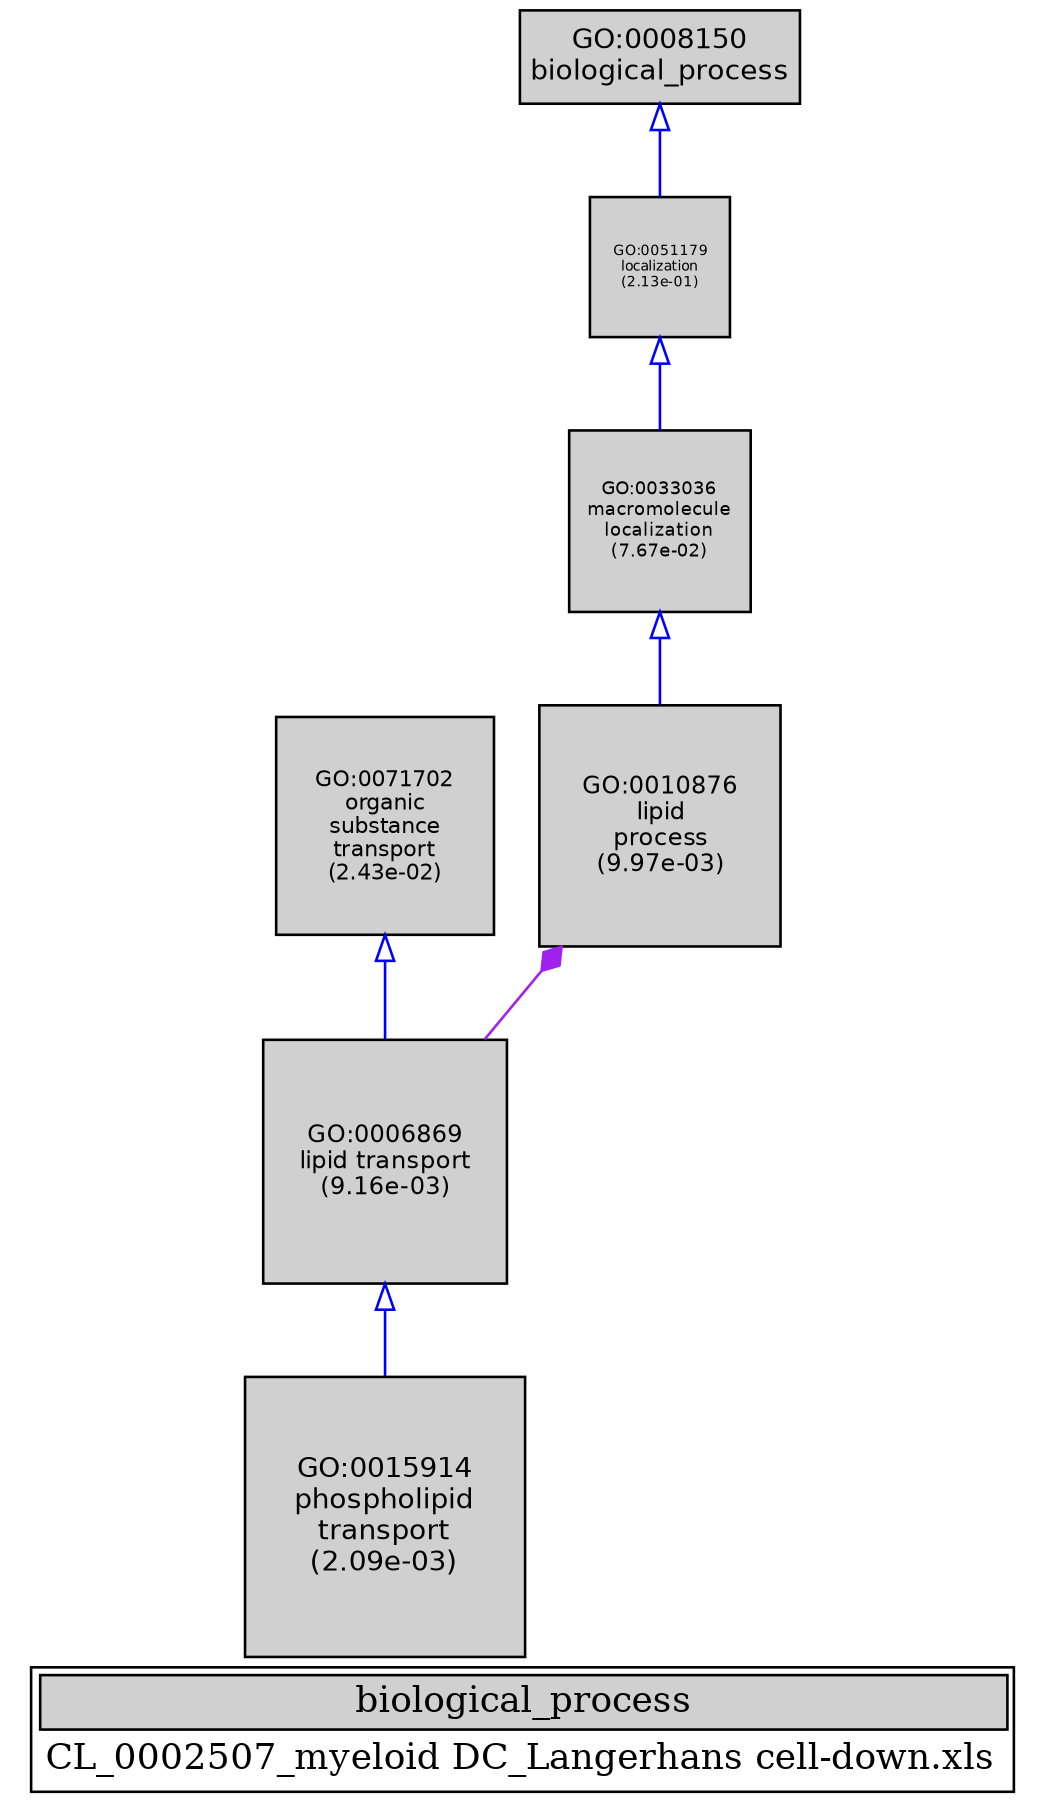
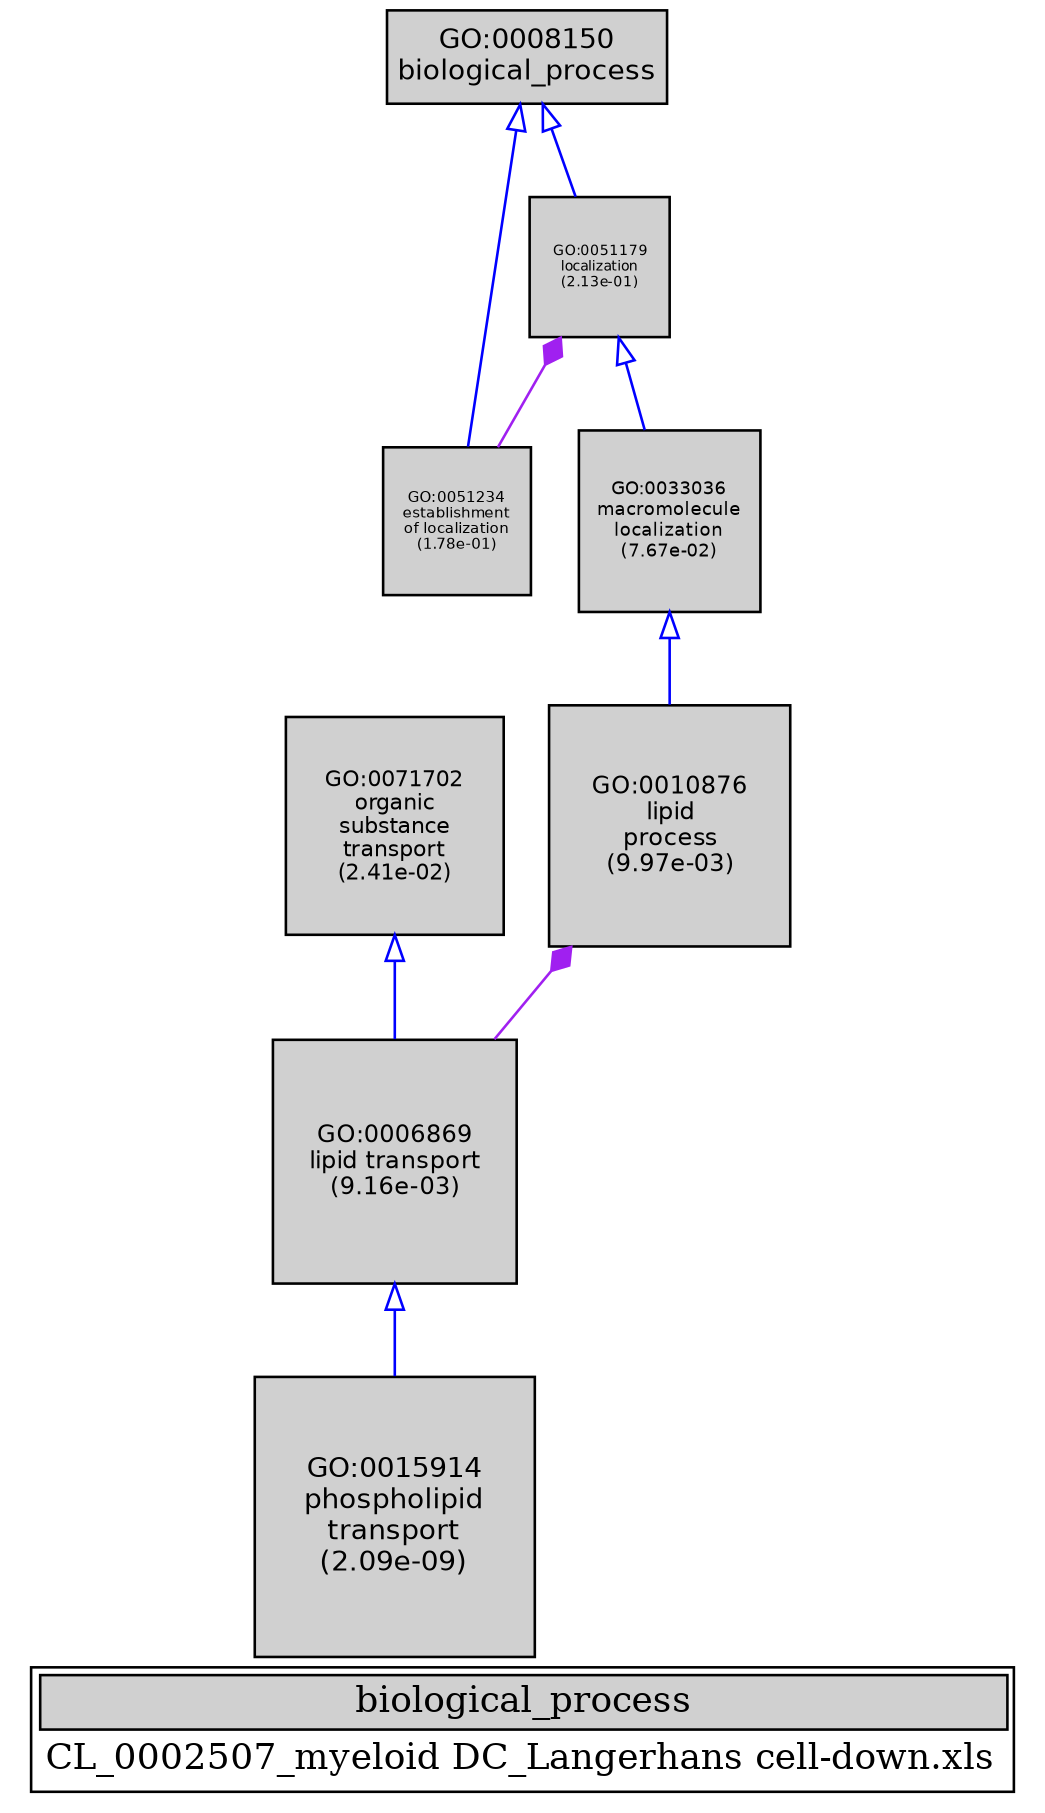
none -> (457, 521)
(385, 873) -> (395, 873)
(385, 1562) -> (395, 1562)
